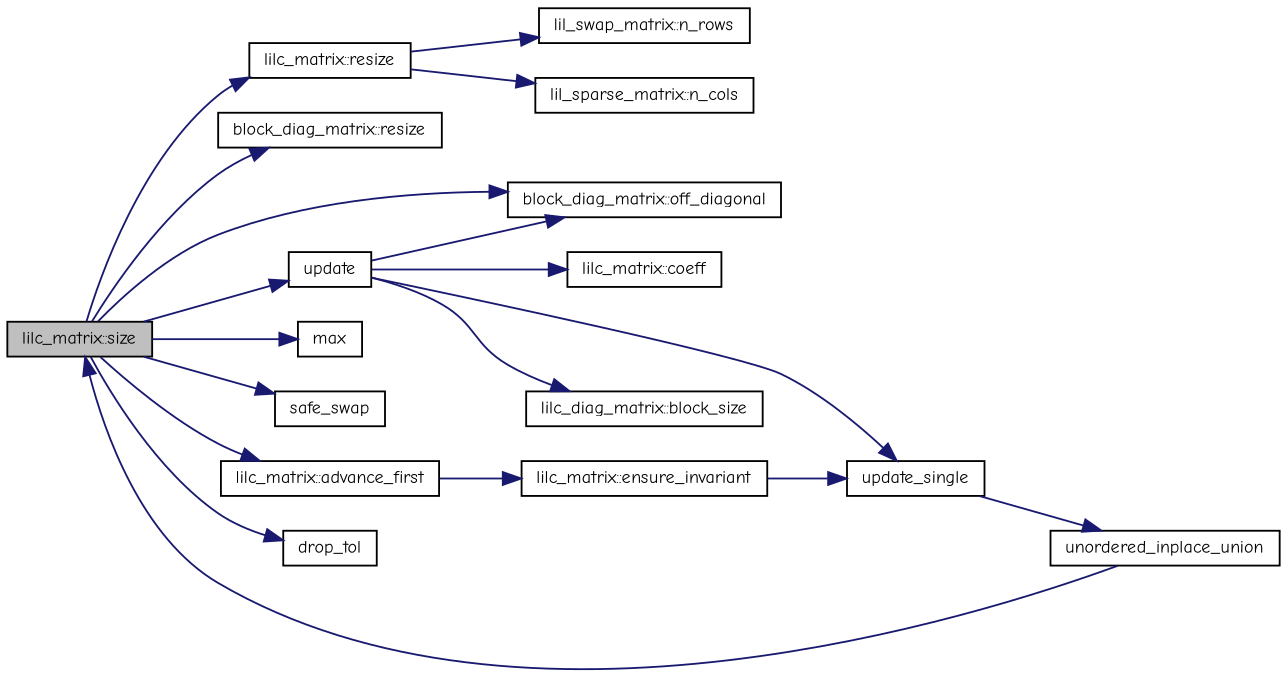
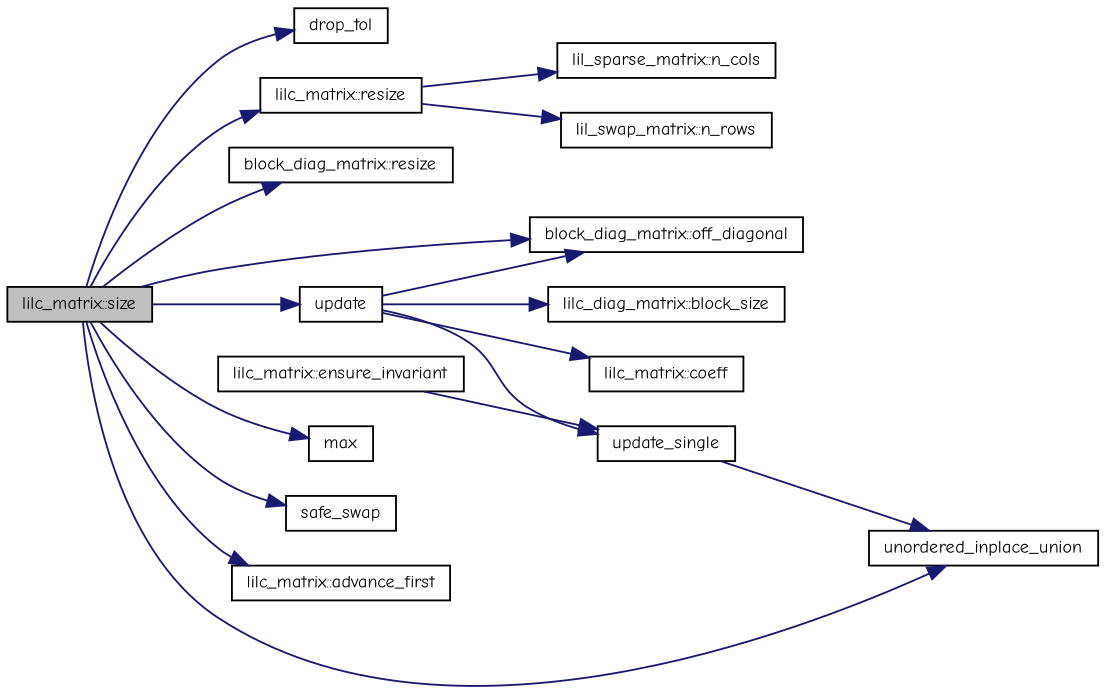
(471, 478) -> none
(542, 666) -> (408, 682)
